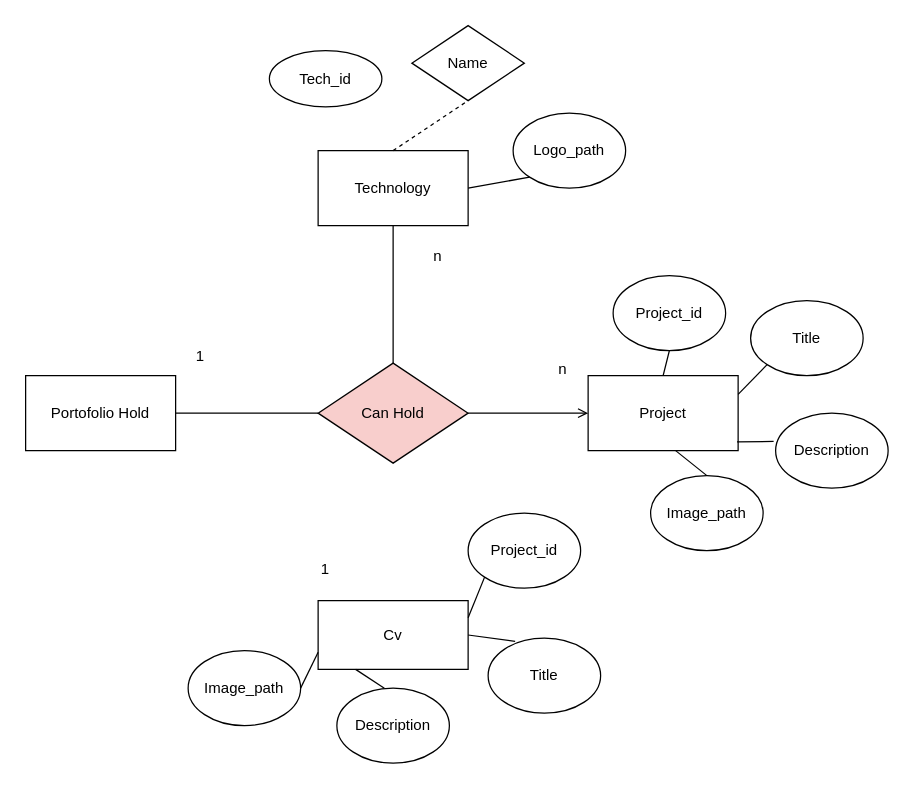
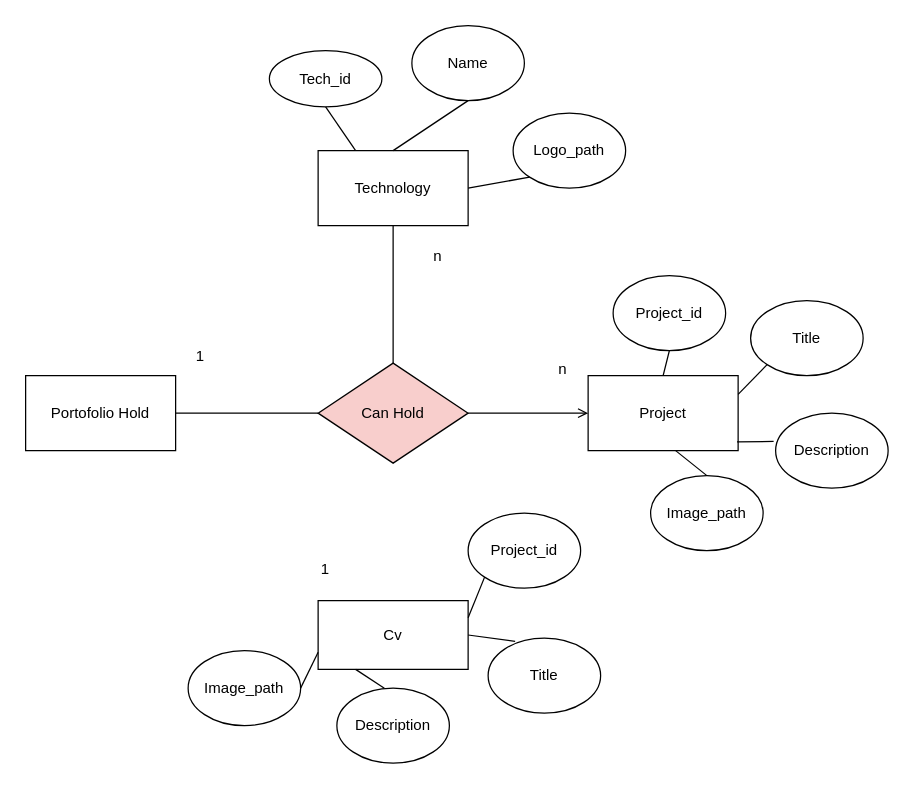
(468, 63) -> (468, 63)
(431, 126) -> (431, 126)
none -> (341, 129)
